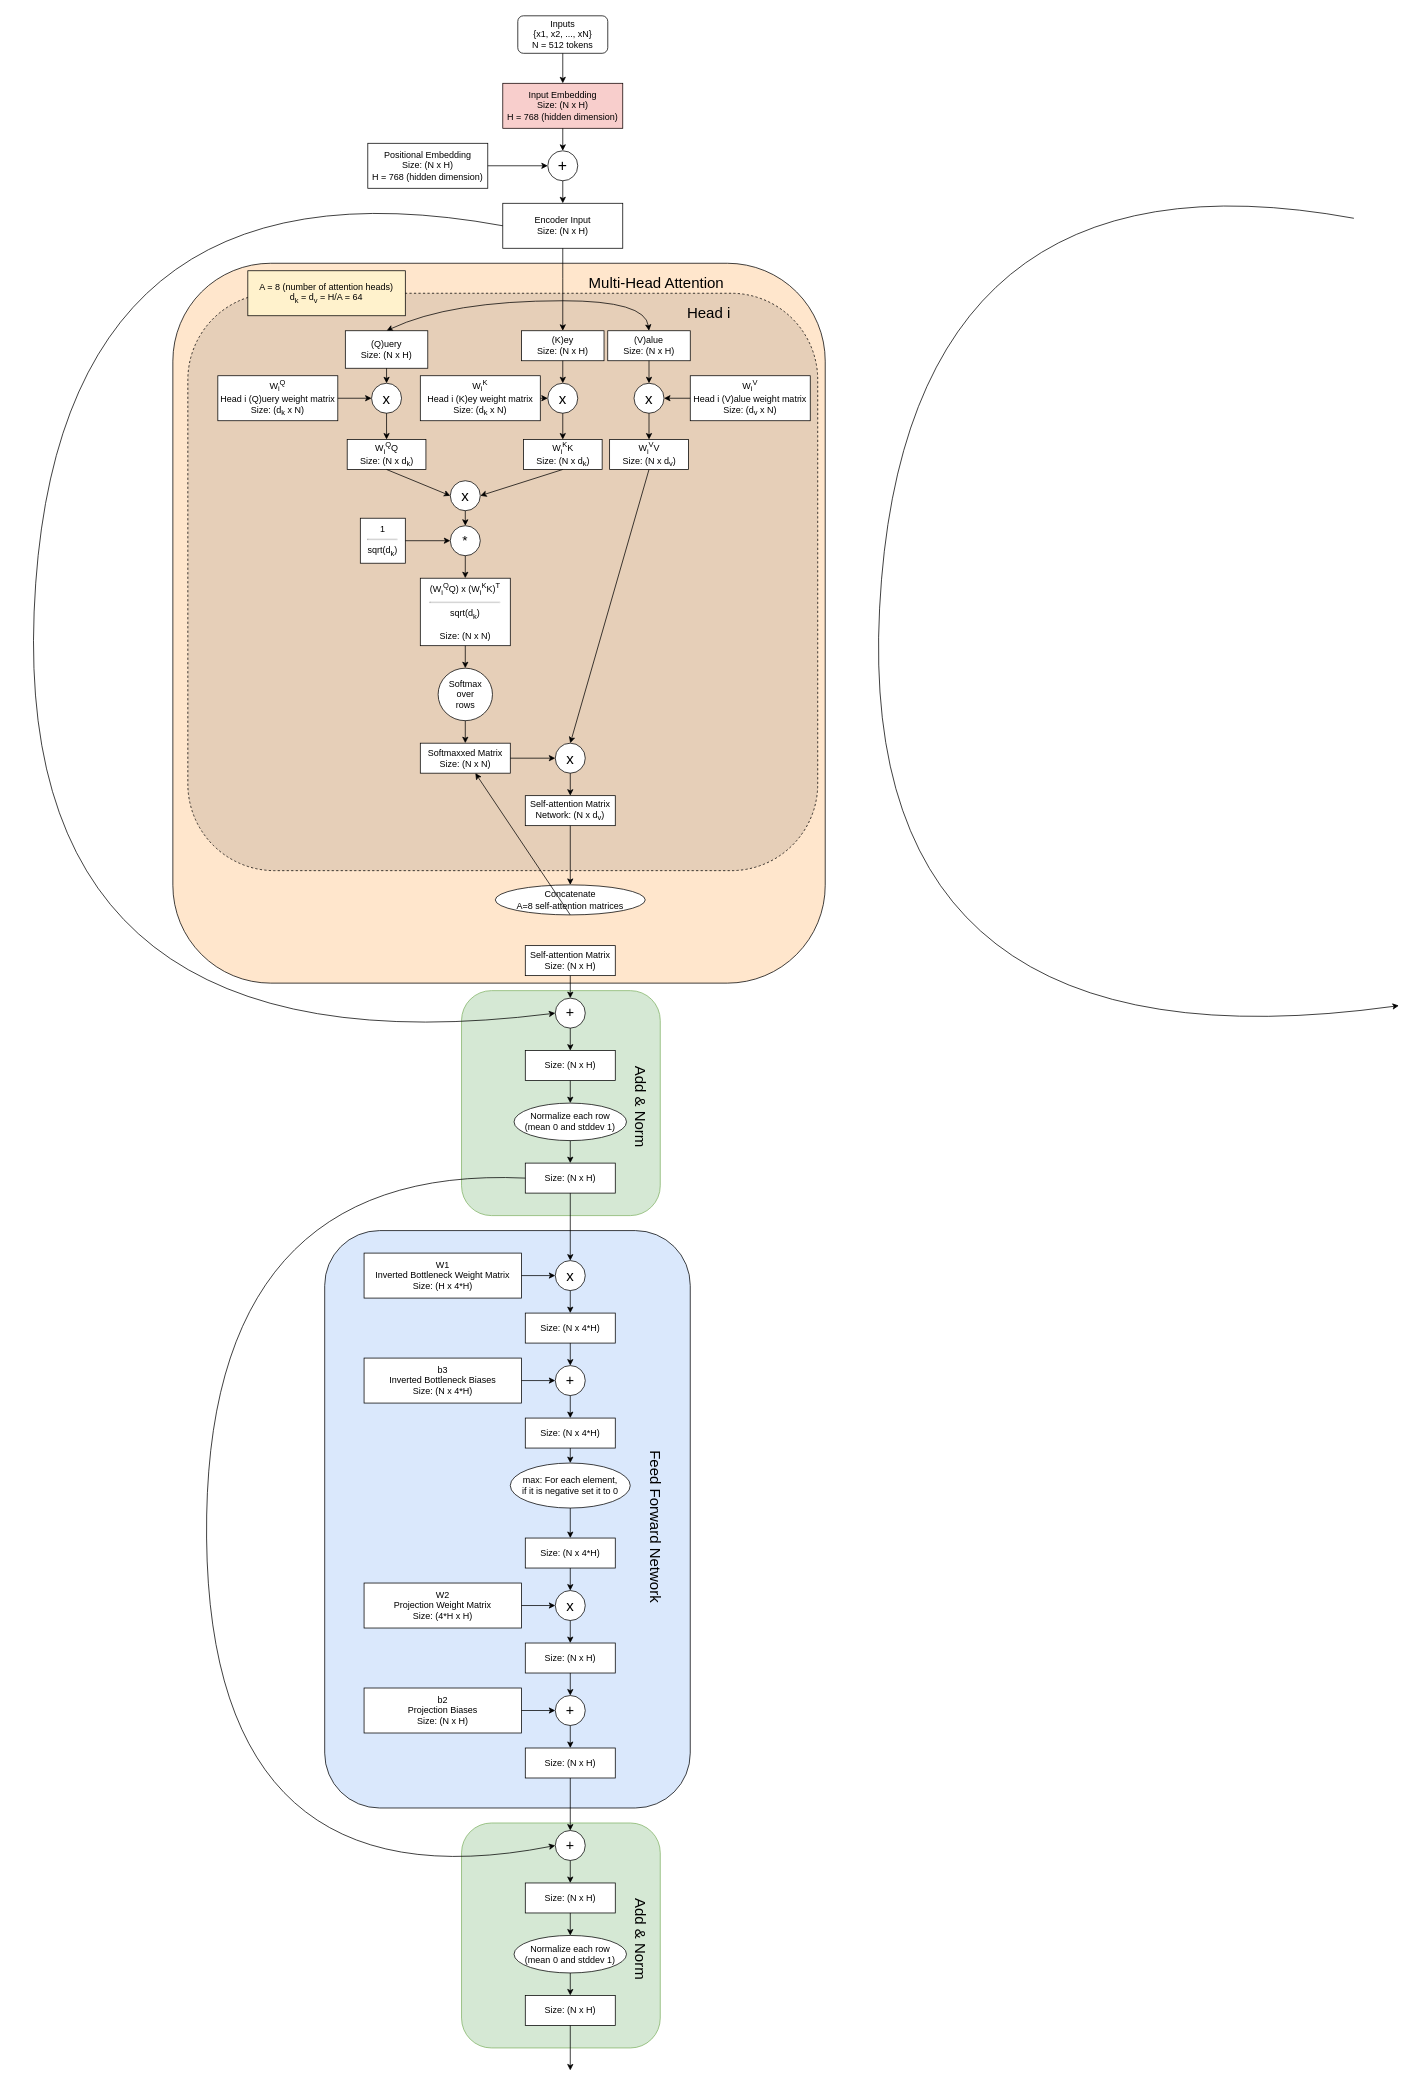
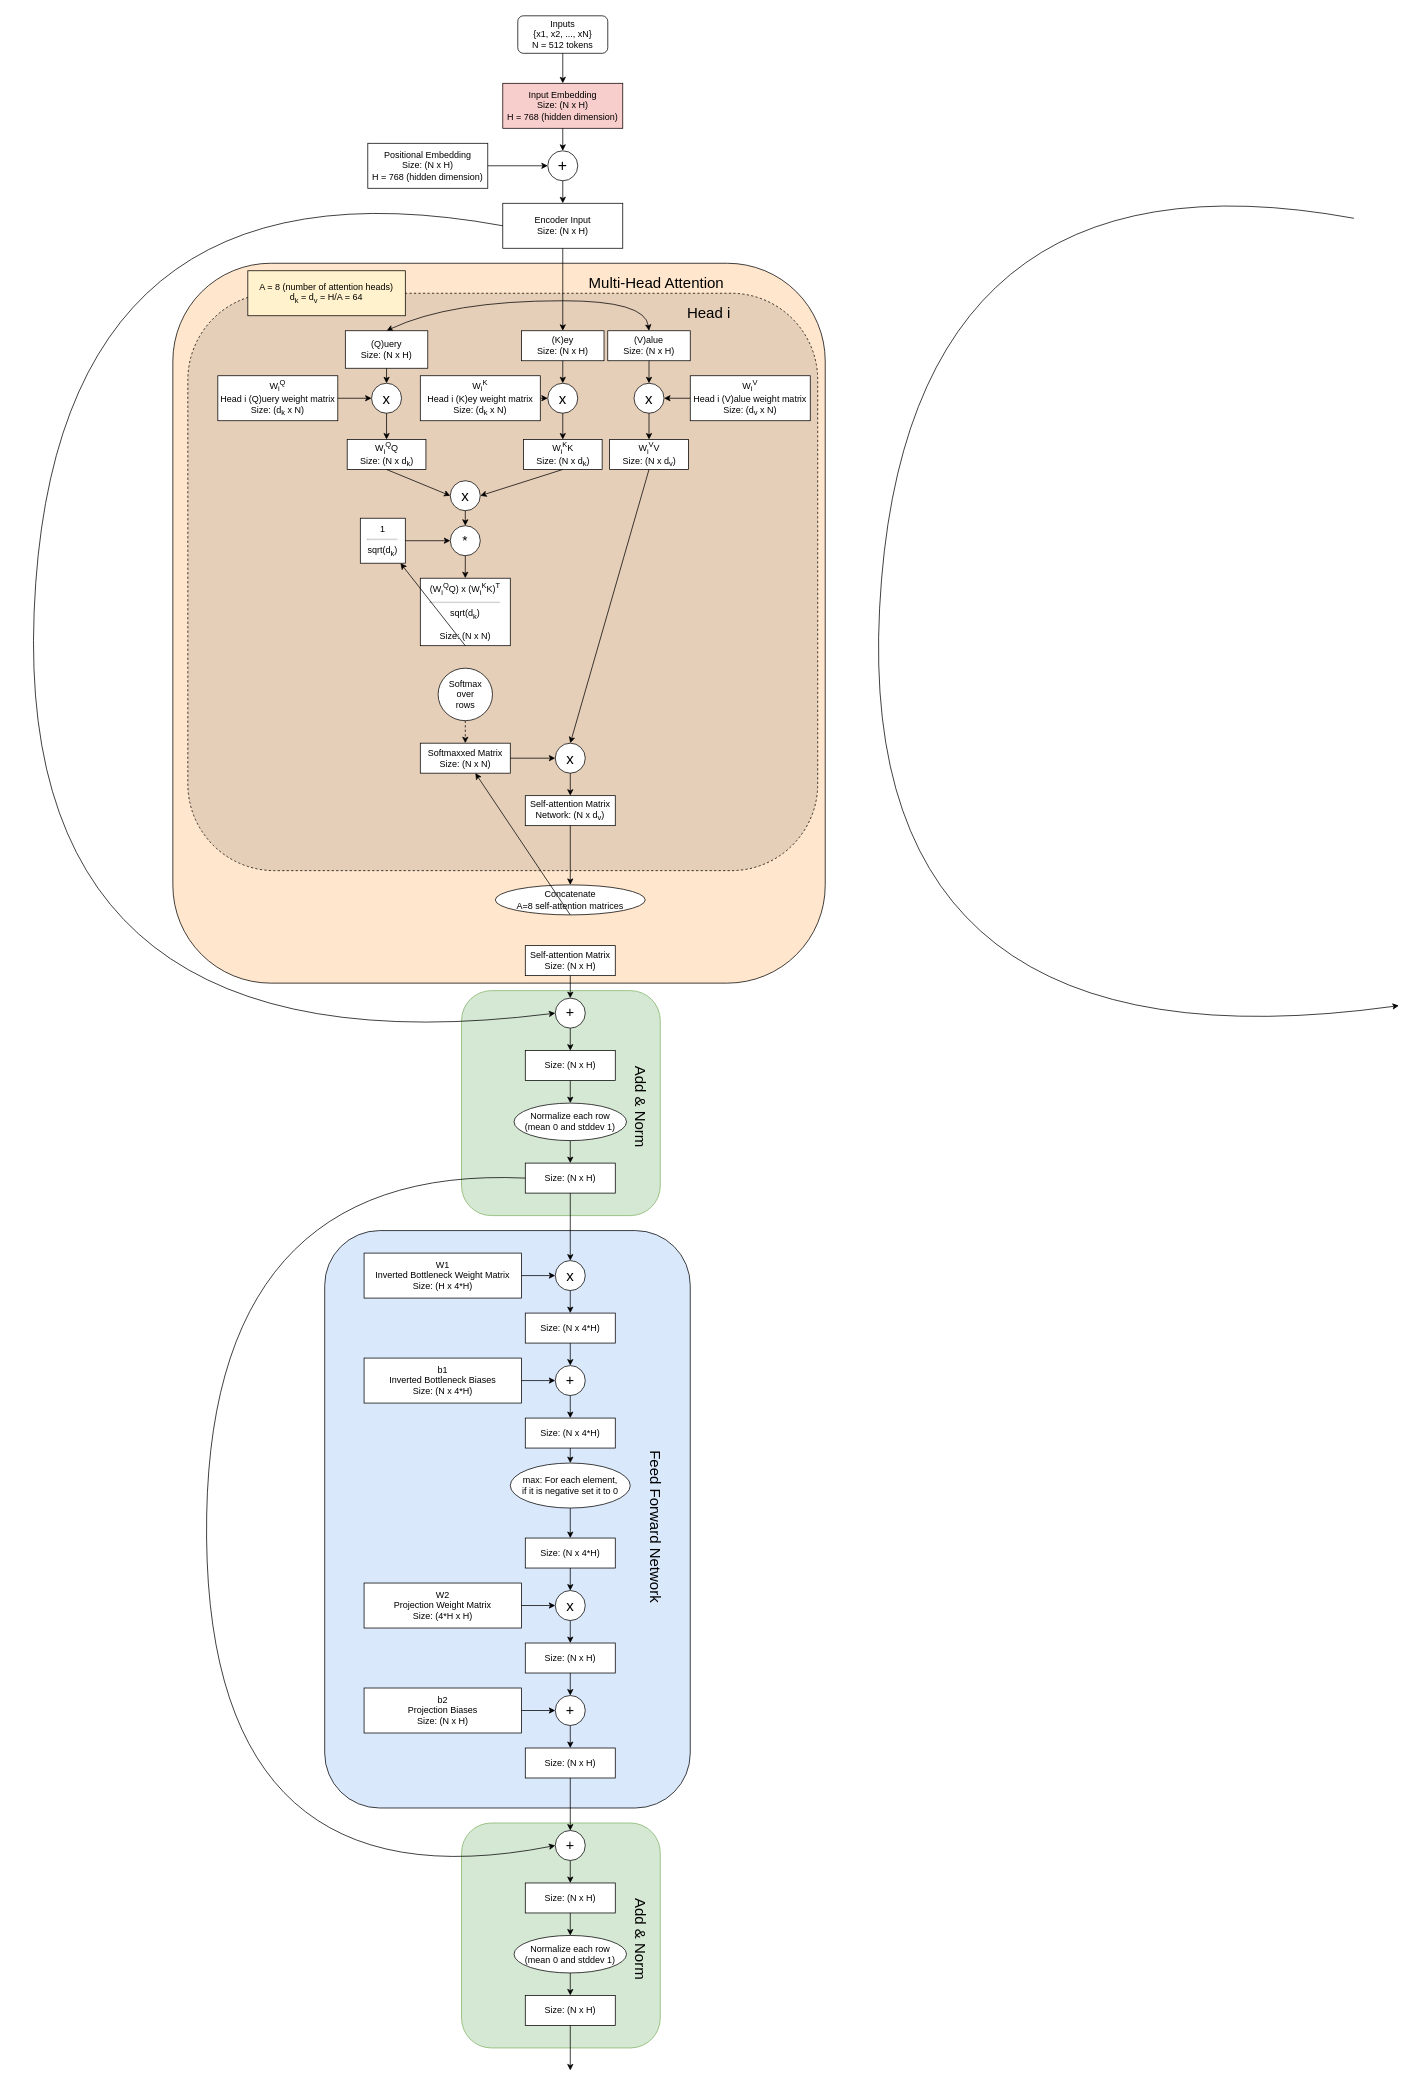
(465, 654) -> (434, 606)
(465, 730) -> (465, 730)
(443, 1380) -> (443, 1380)
